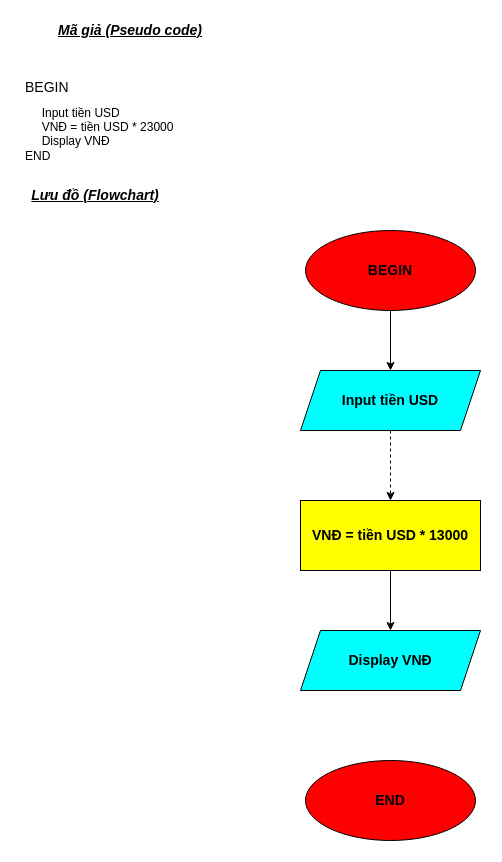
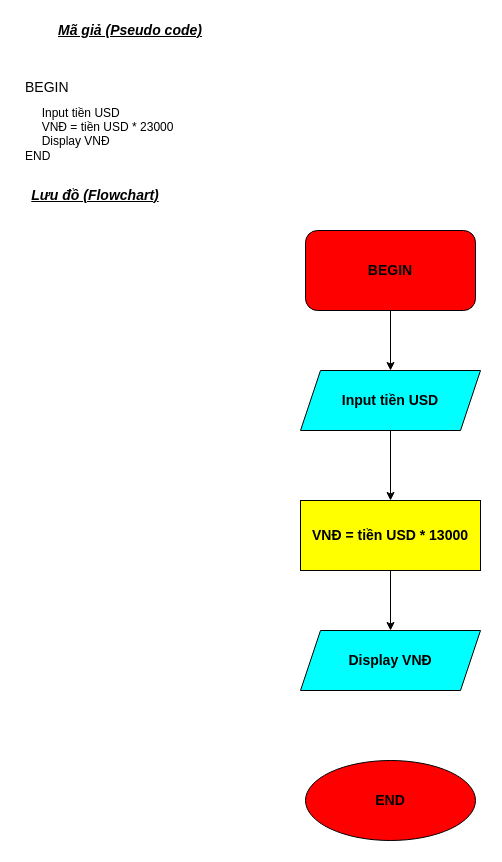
(391, 271) -> (391, 271)
(391, 462) -> (391, 462)
